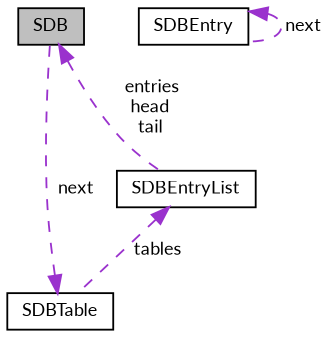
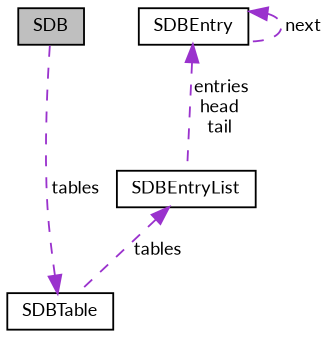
(107, 122) -> (190, 117)
(74, 189) -> (74, 189)
